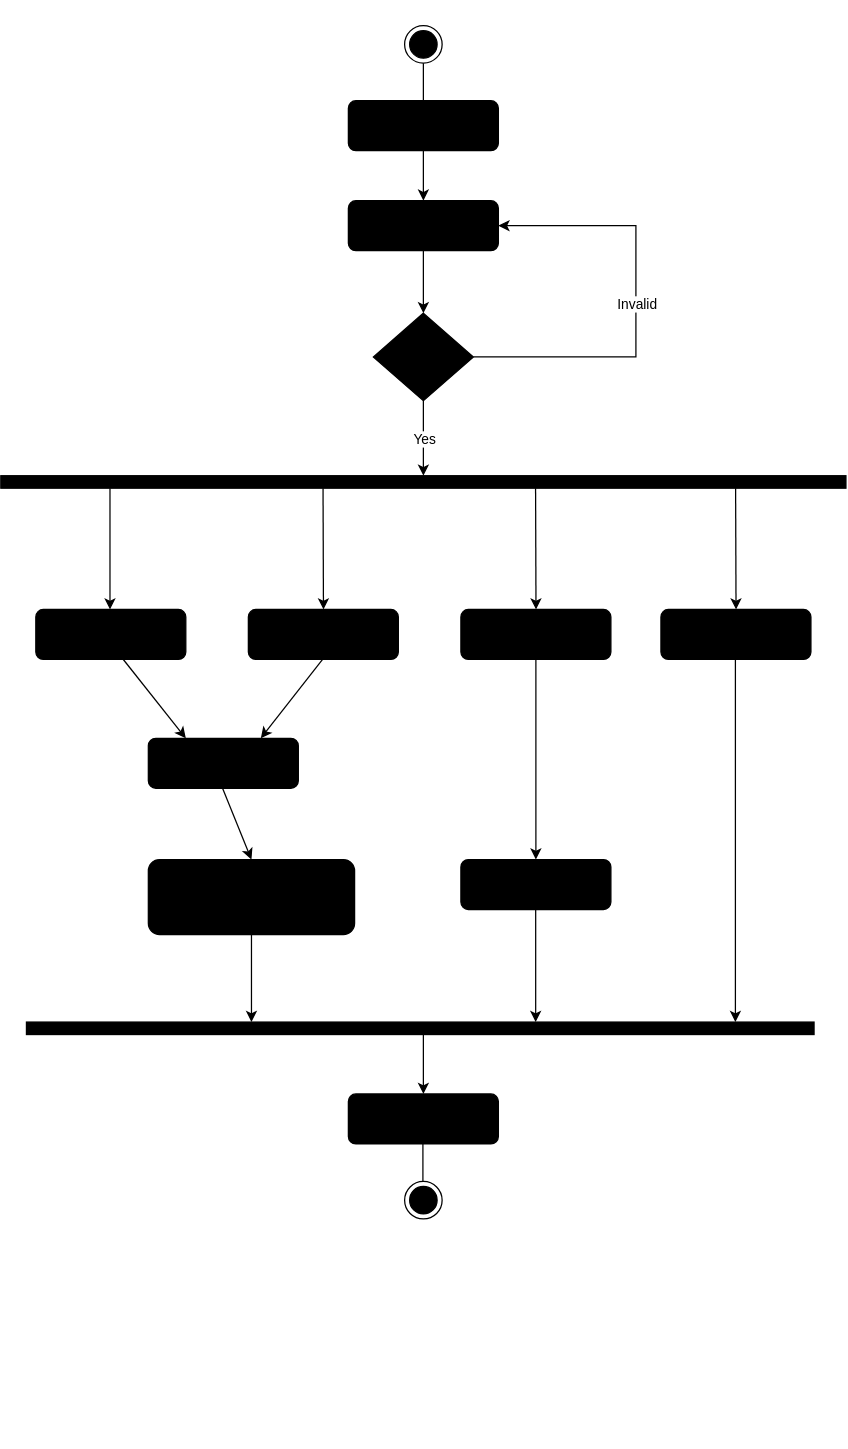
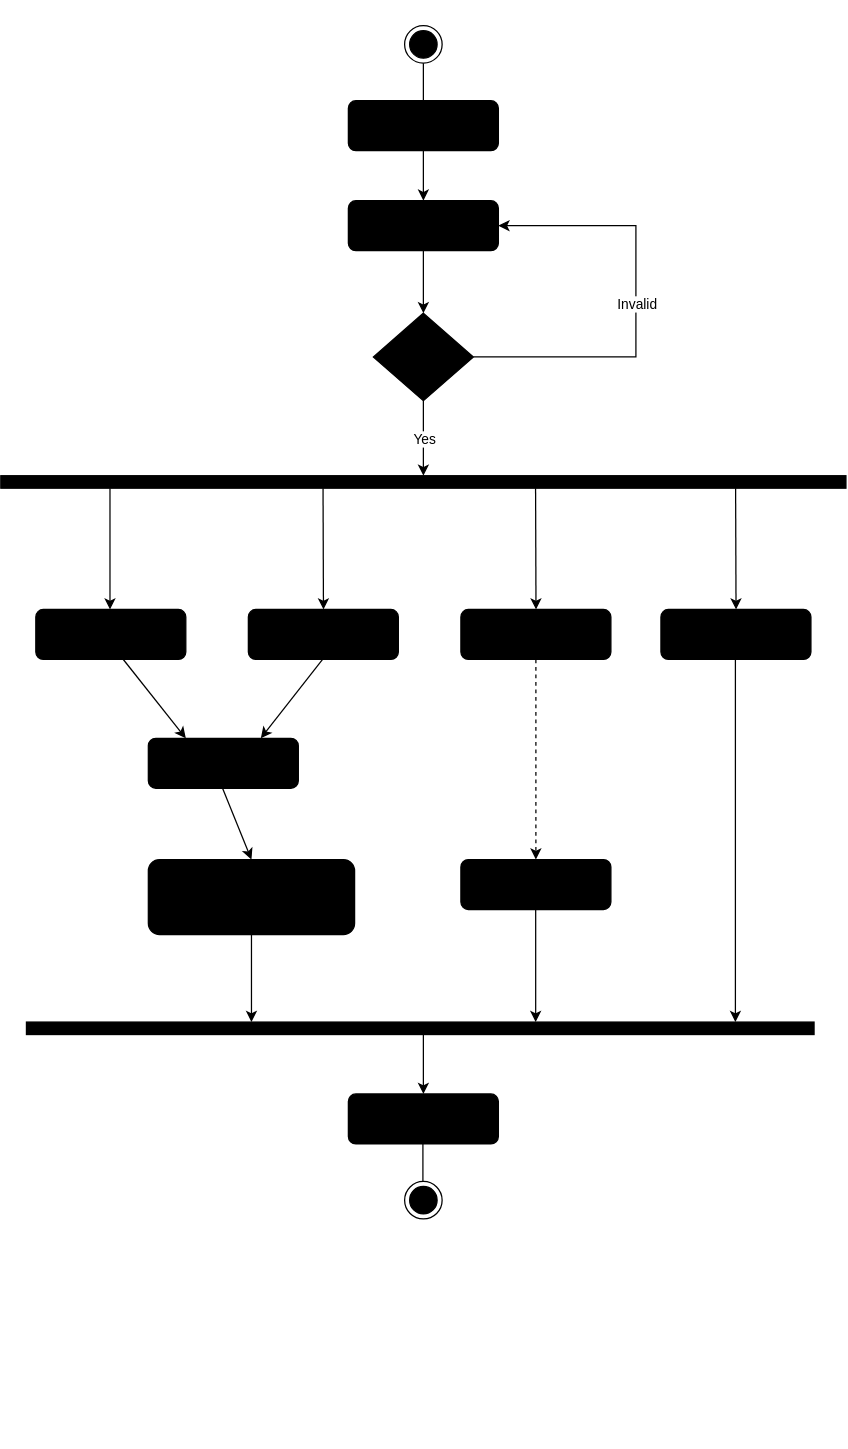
(536, 754) -> (536, 754)
